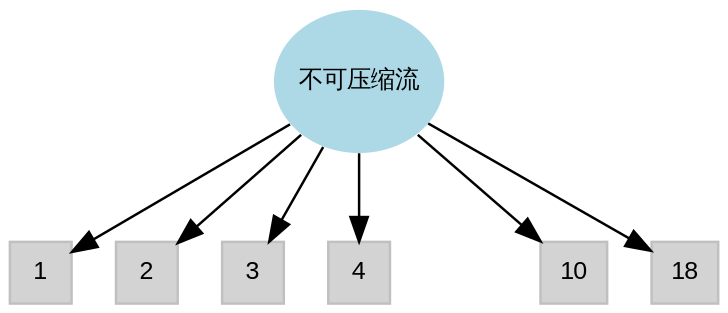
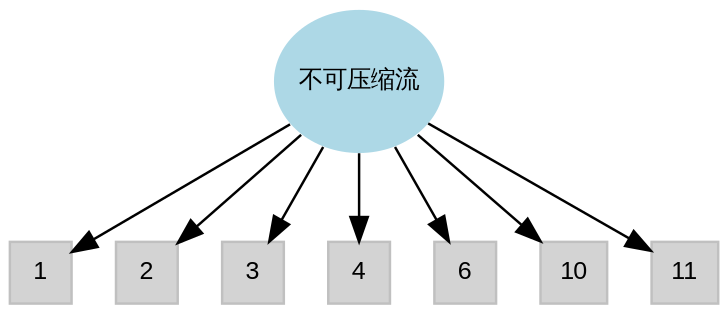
none -> (465, 273)
(685, 273) -> (685, 273)
